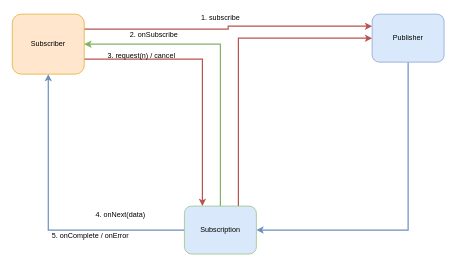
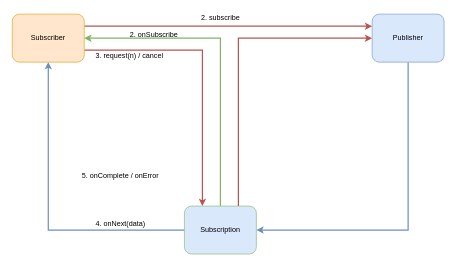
(221, 18) -> (221, 18)
(48, 44) -> (48, 38)
(141, 56) -> (129, 56)
(120, 215) -> (120, 224)
(90, 236) -> (120, 176)
